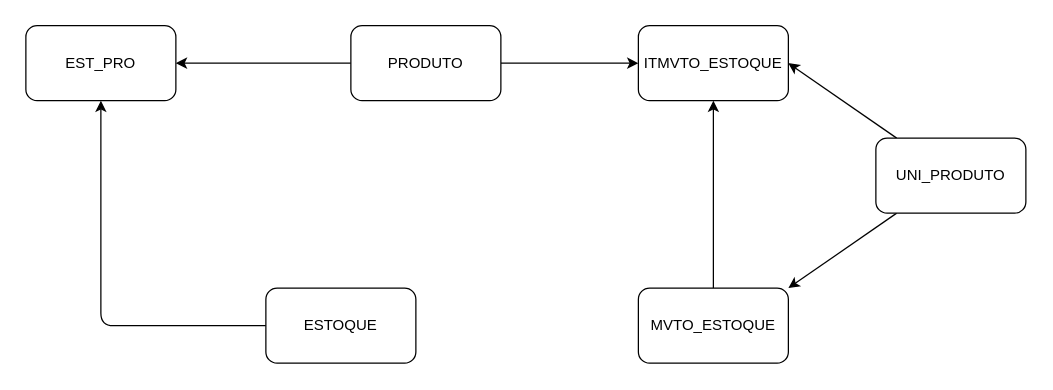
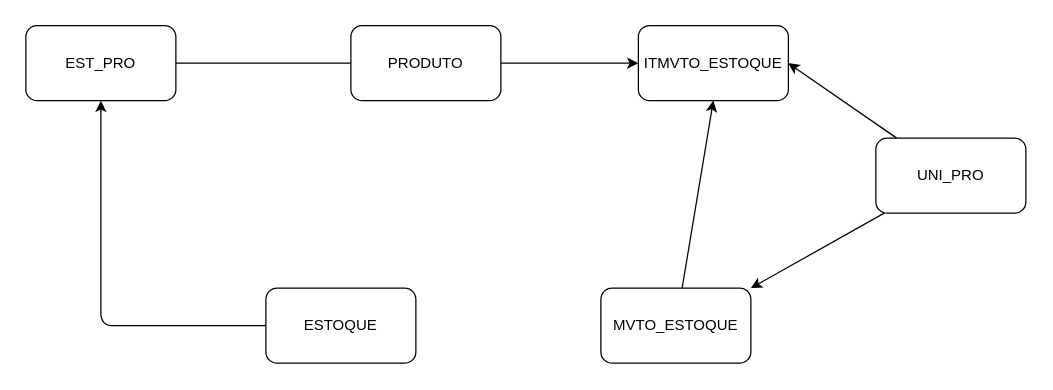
(186, 63) -> (182, 63)
(951, 176) -> (951, 176)
(713, 326) -> (676, 326)
